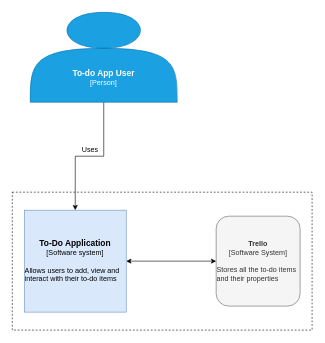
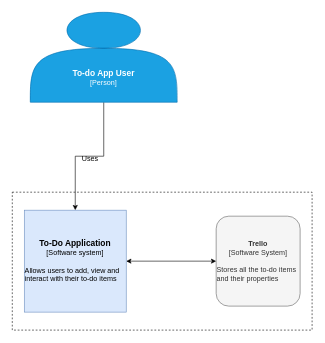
(90, 150) -> (90, 159)
